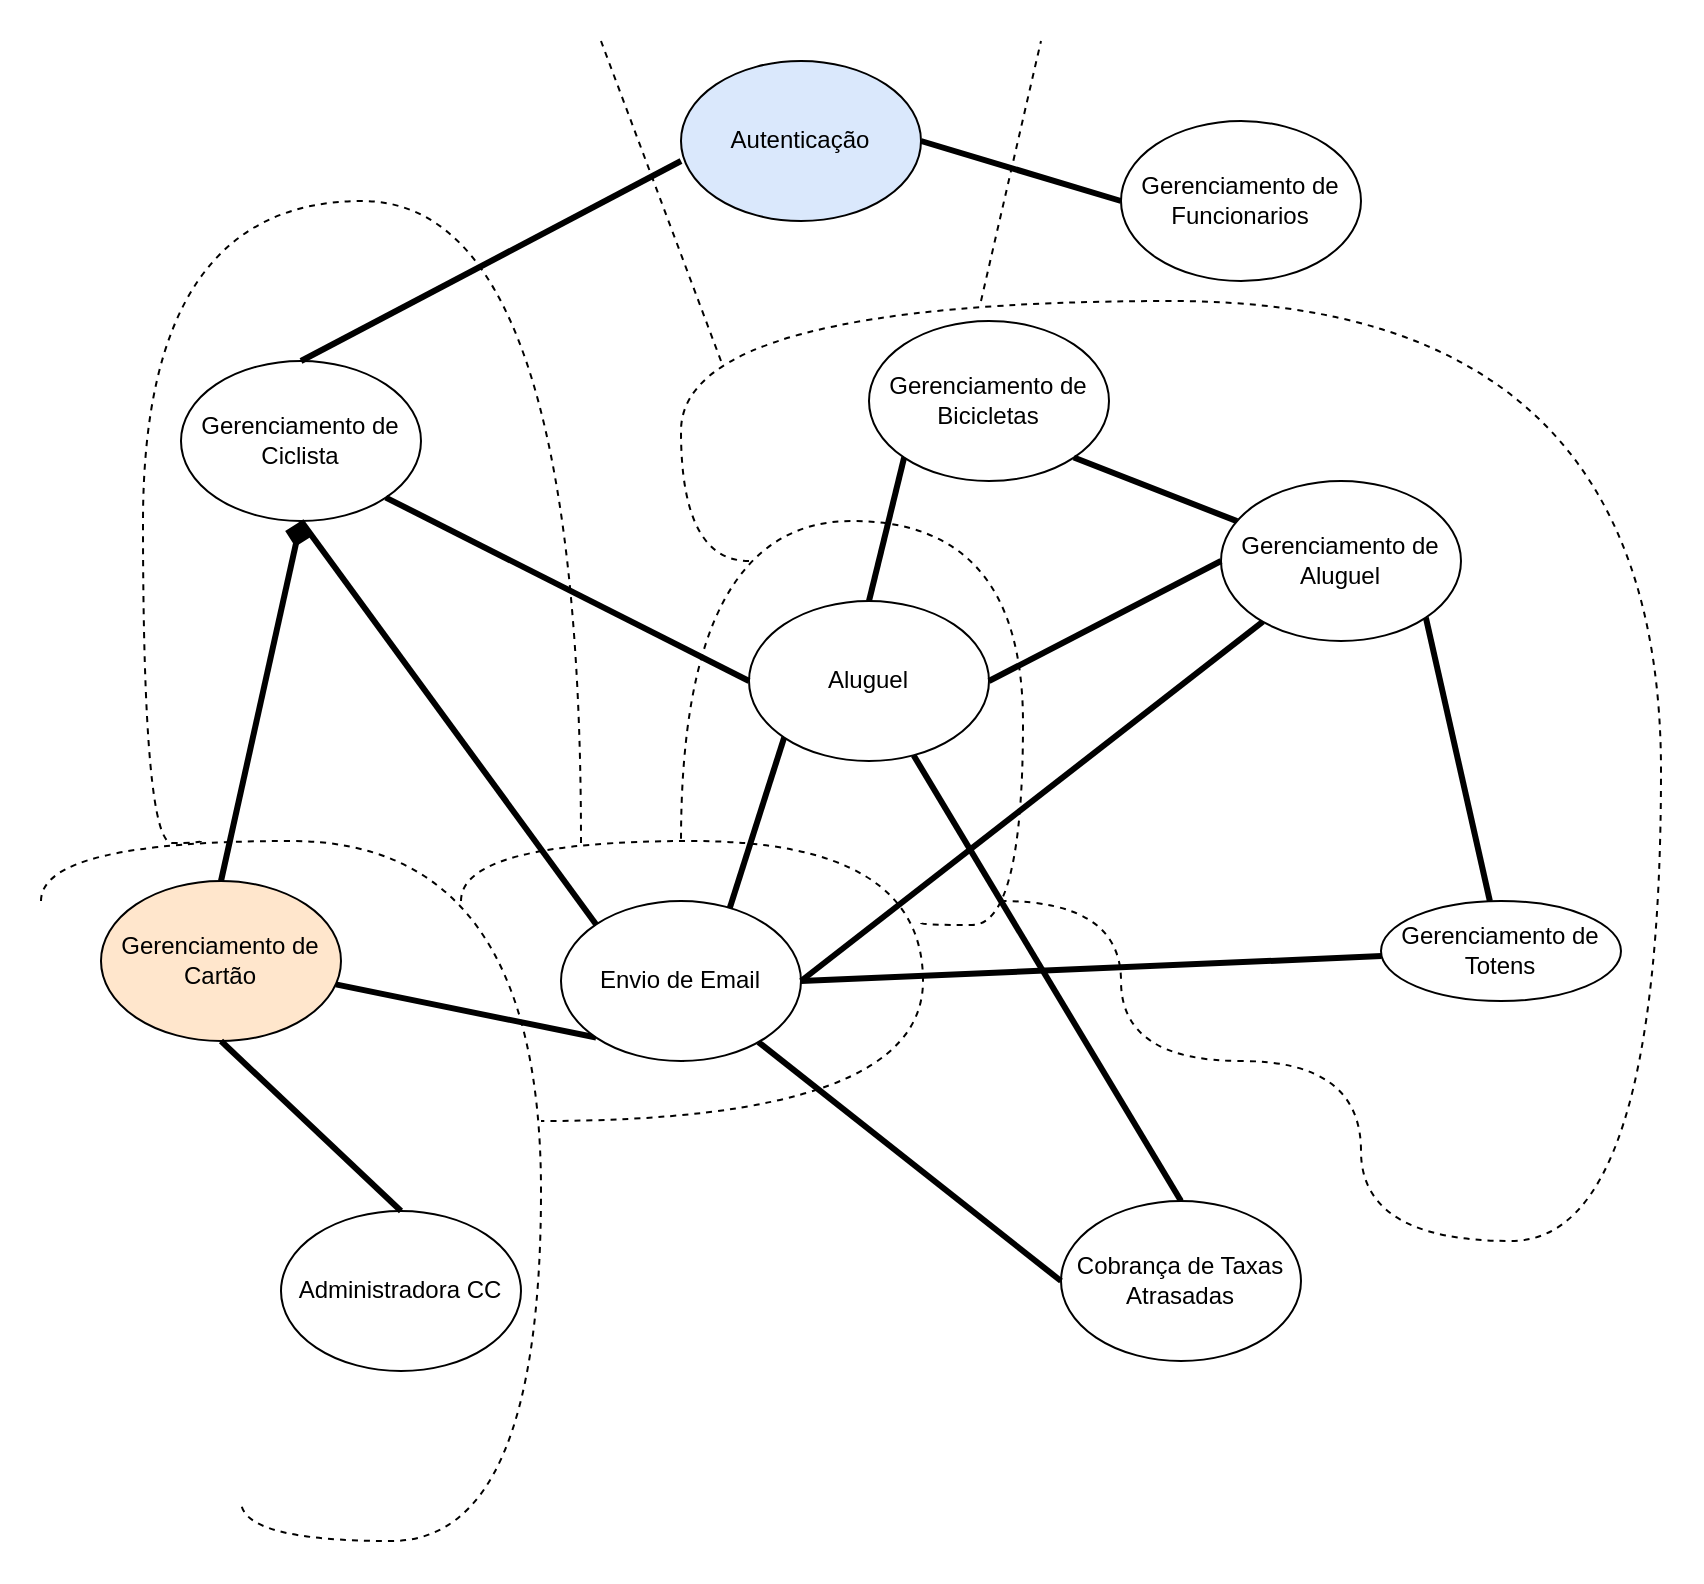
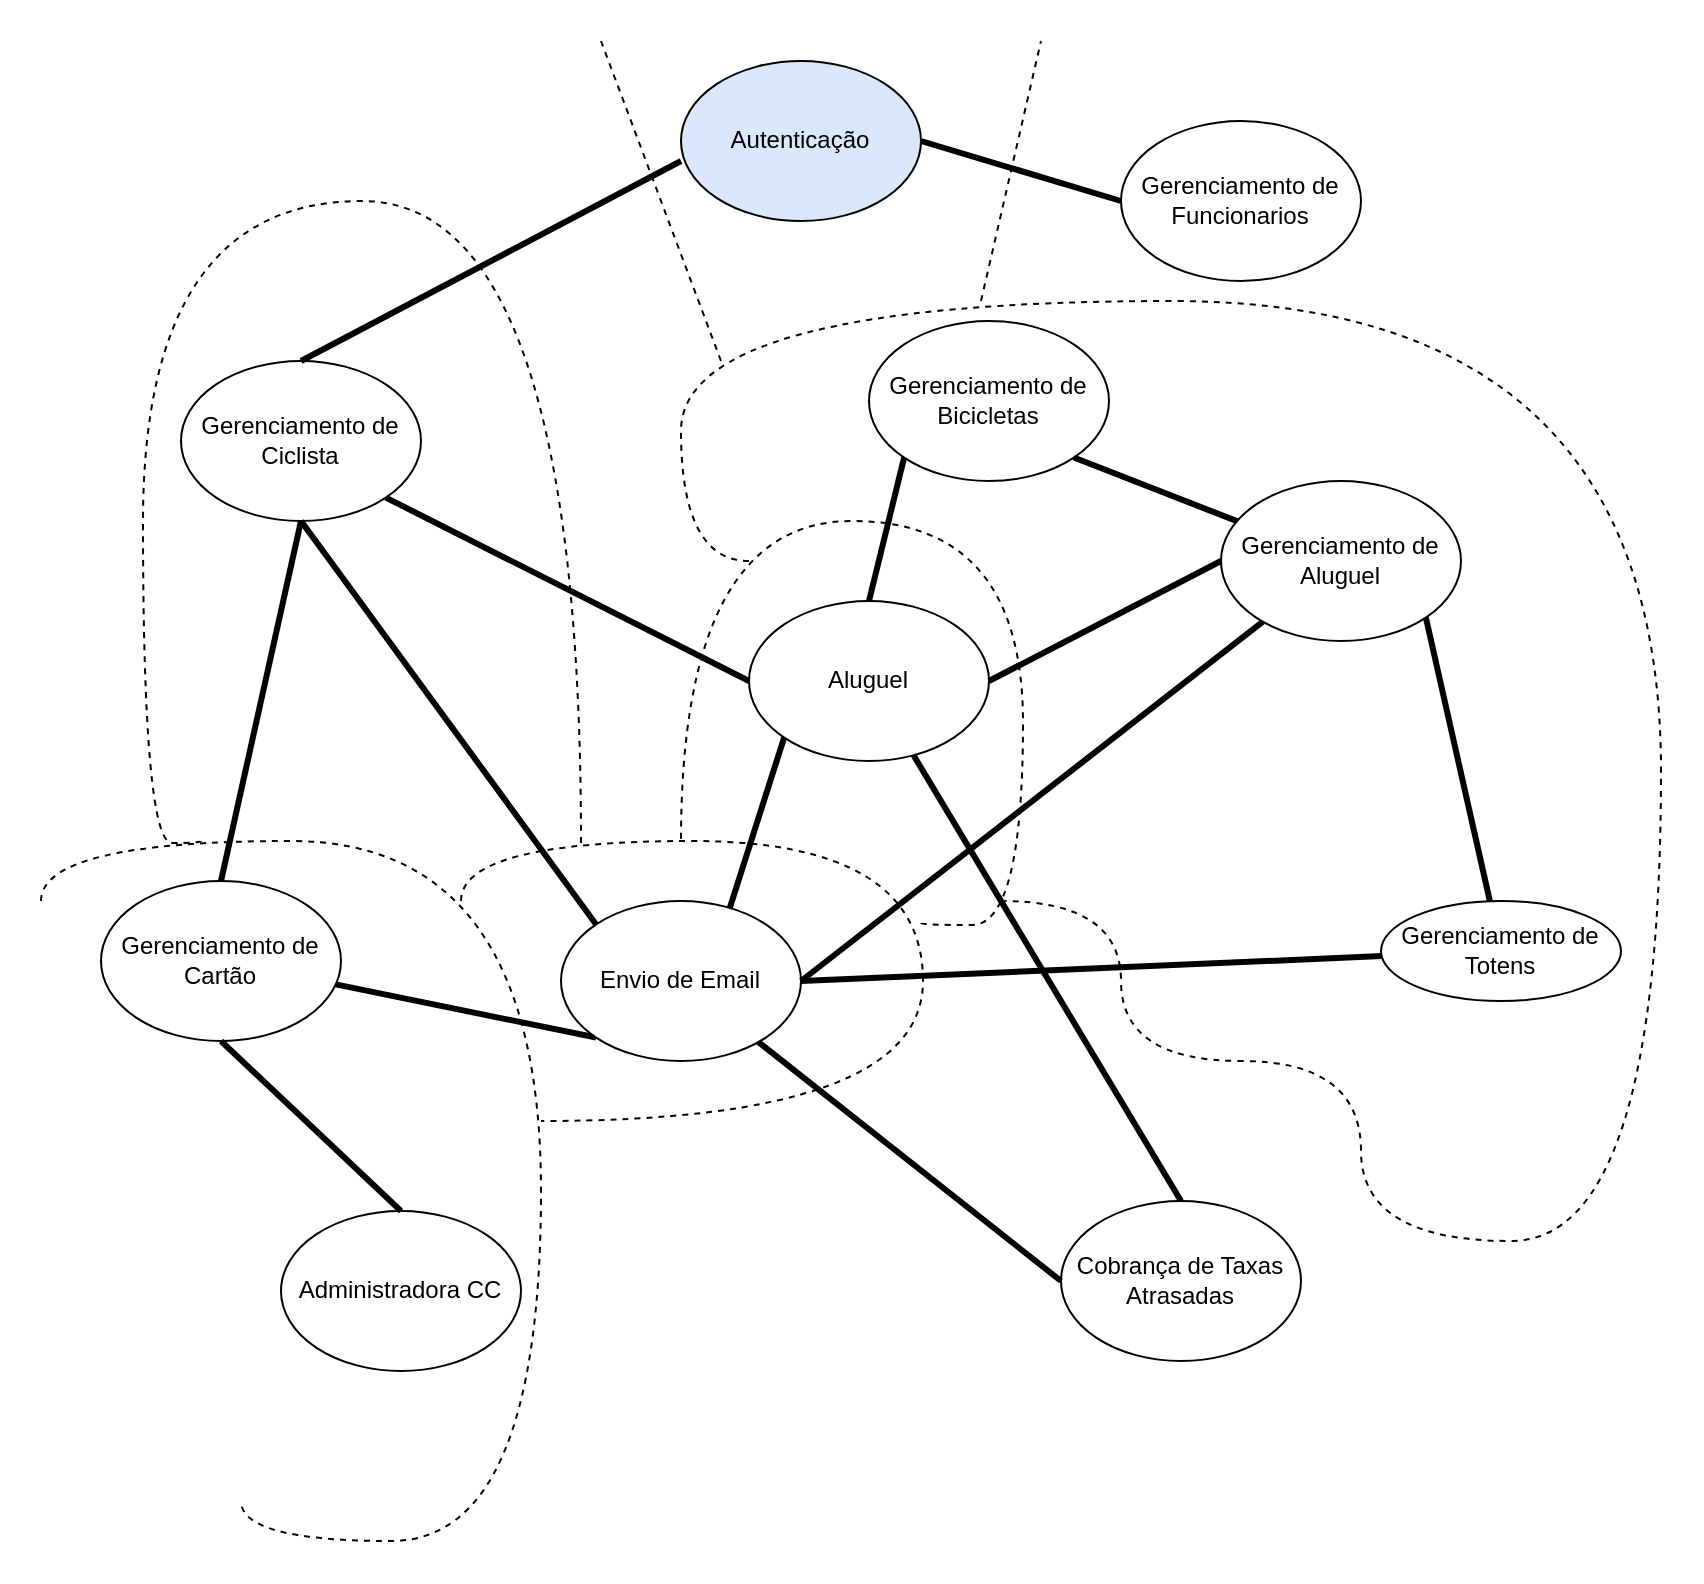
(221, 881) -> (298, 535)
(221, 961) -> (221, 961)
